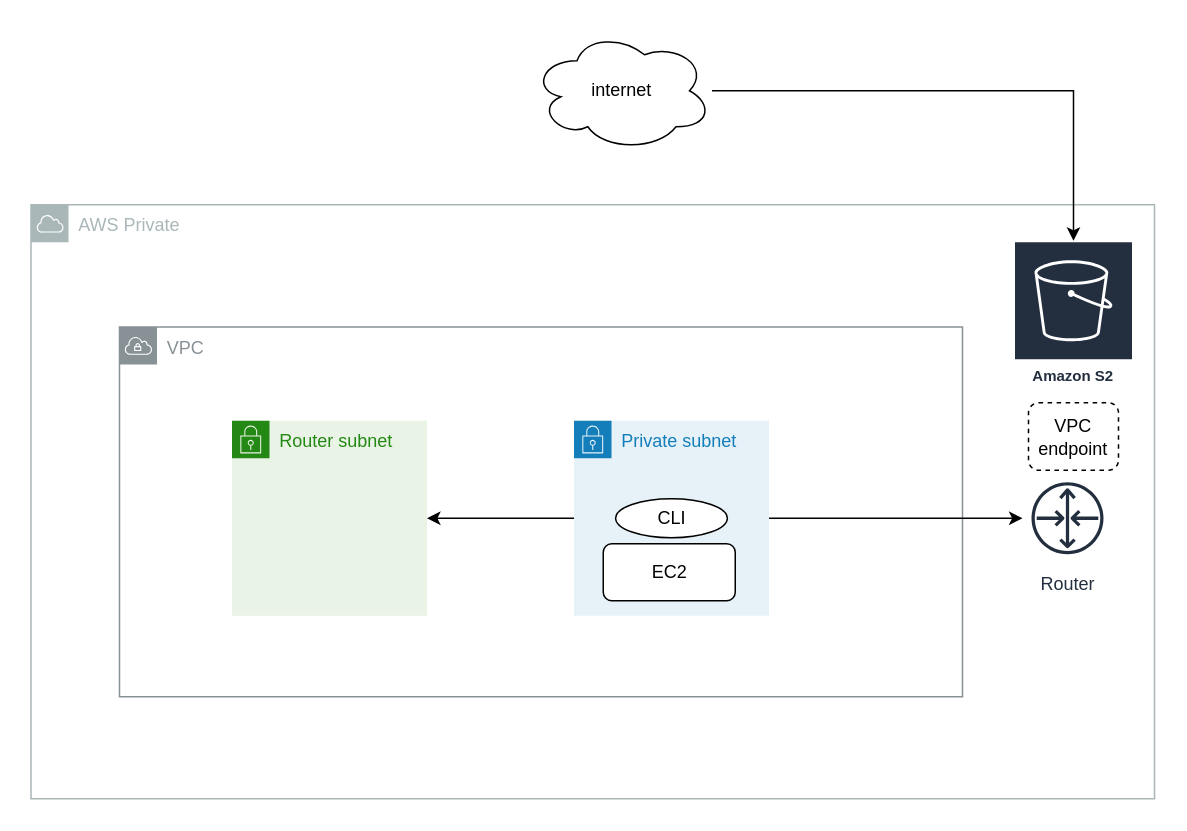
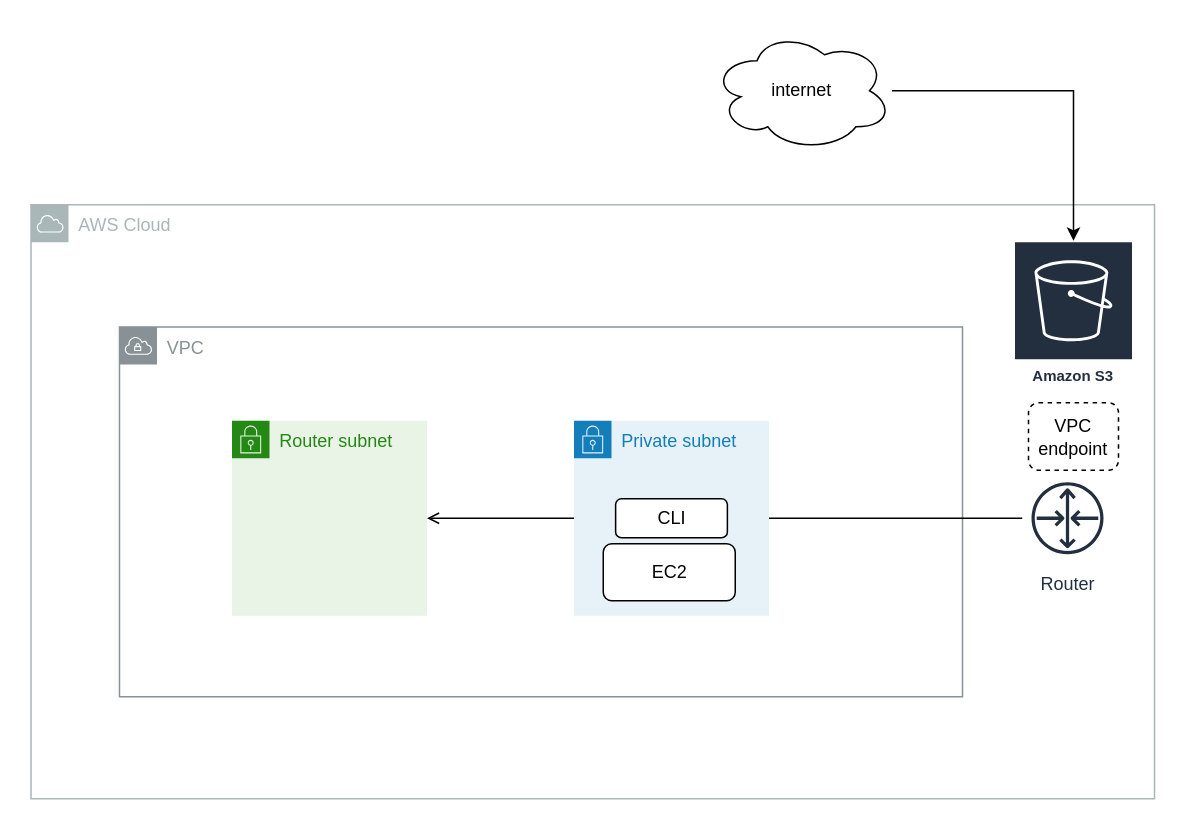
(622, 91) -> (802, 91)
(130, 226) -> (119, 226)
(1073, 376) -> (1073, 376)
(438, 518) -> (435, 518)
(671, 518) -> (671, 518)
(1011, 518) -> (1015, 518)
